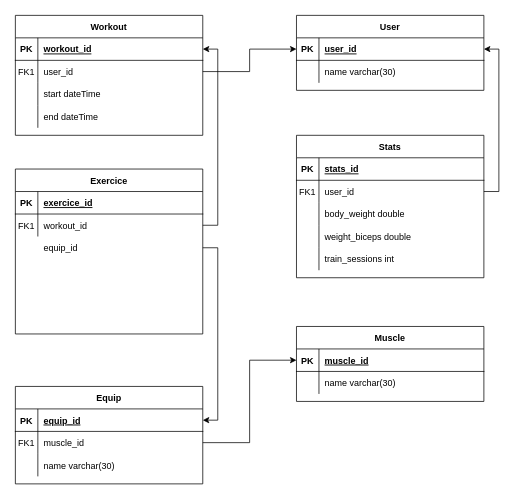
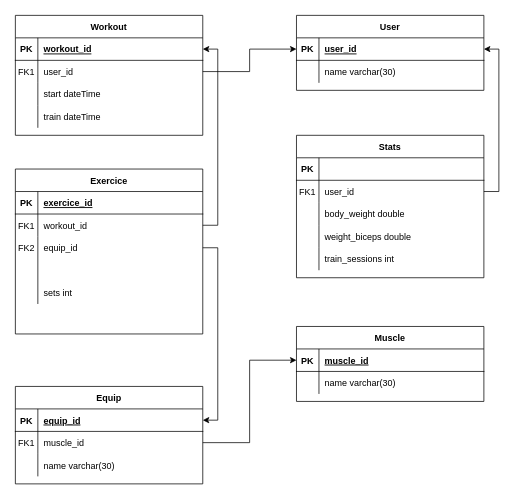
(71, 117) -> (75, 117)
(402, 169) -> none
none -> (27, 248)
none -> (120, 293)
